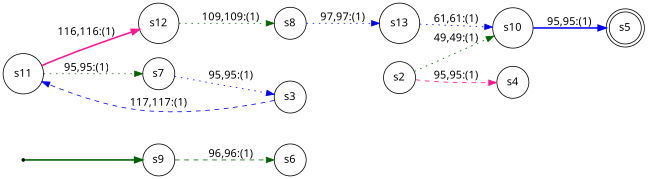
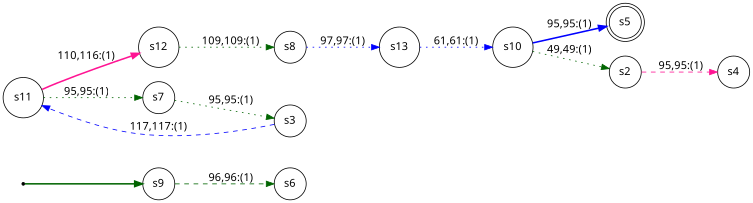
(87, 32) -> (87, 56)
(451, 55) -> (567, 59)
(221, 85) -> (221, 109)
